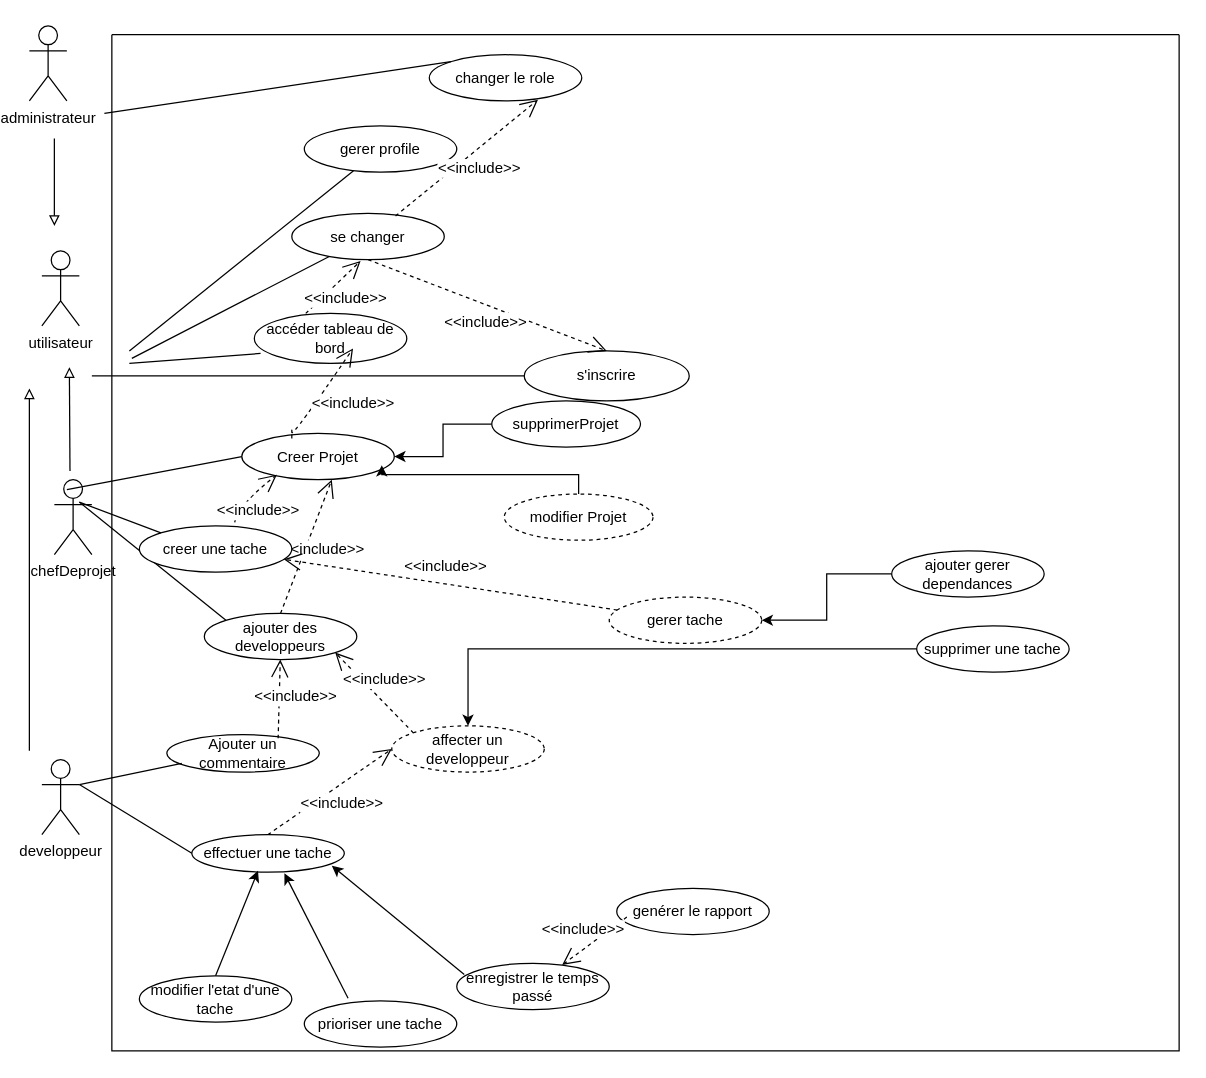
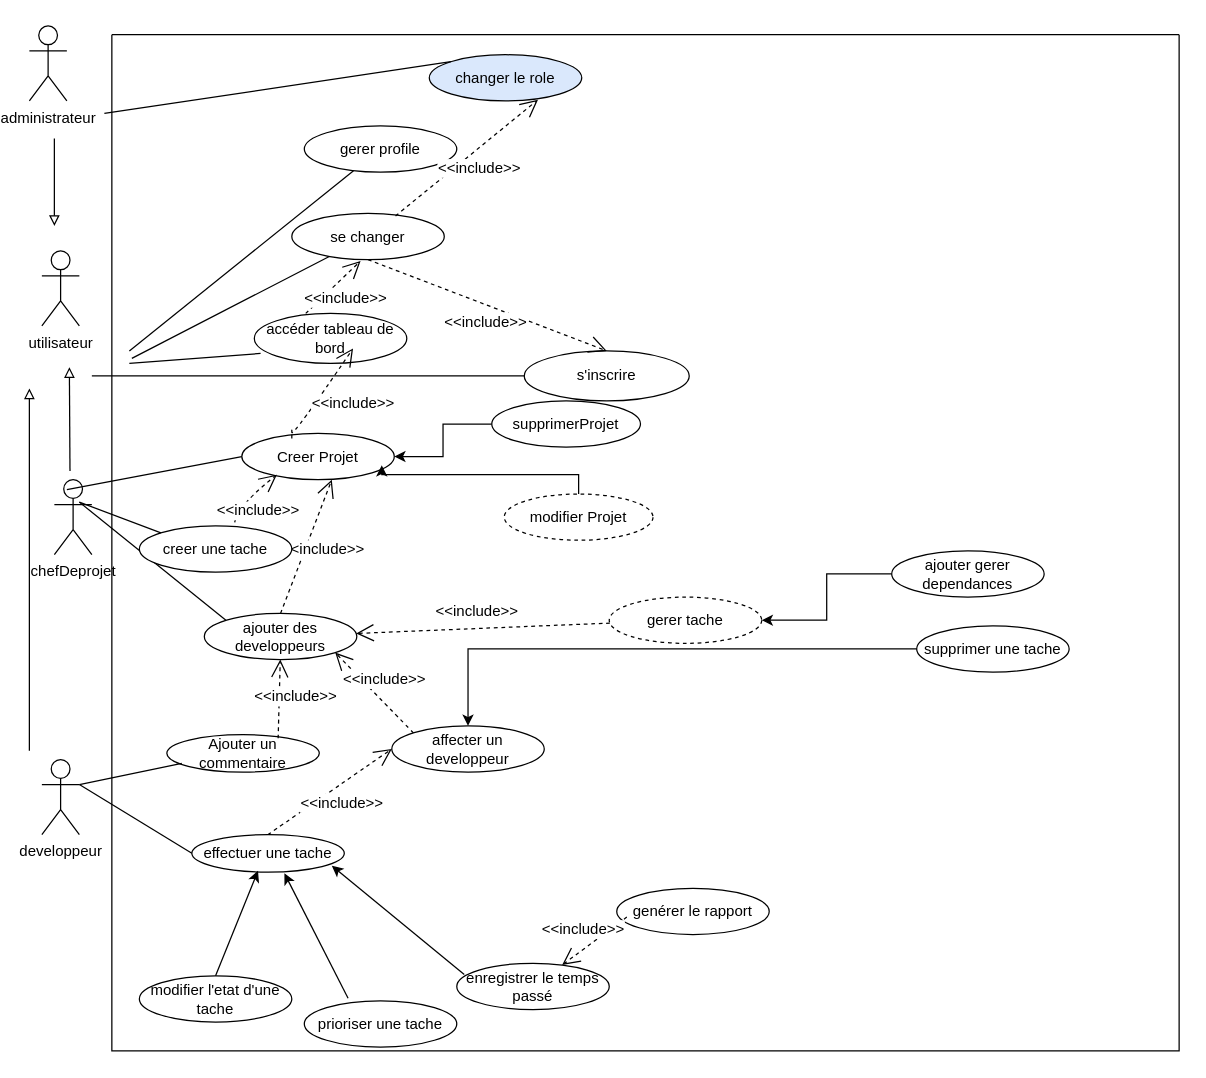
(506, 78) -> (506, 78)
(451, 585) -> (484, 628)
(468, 749) -> (468, 749)
